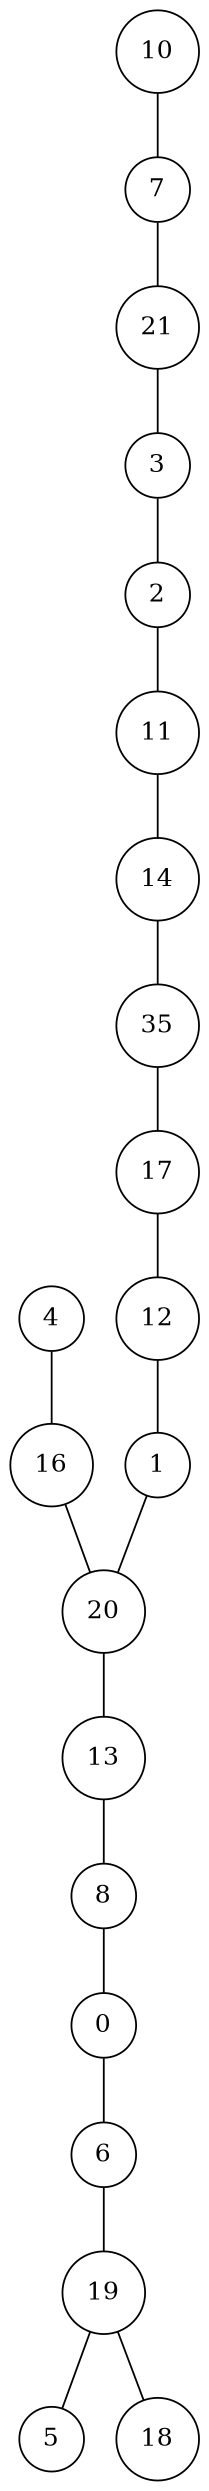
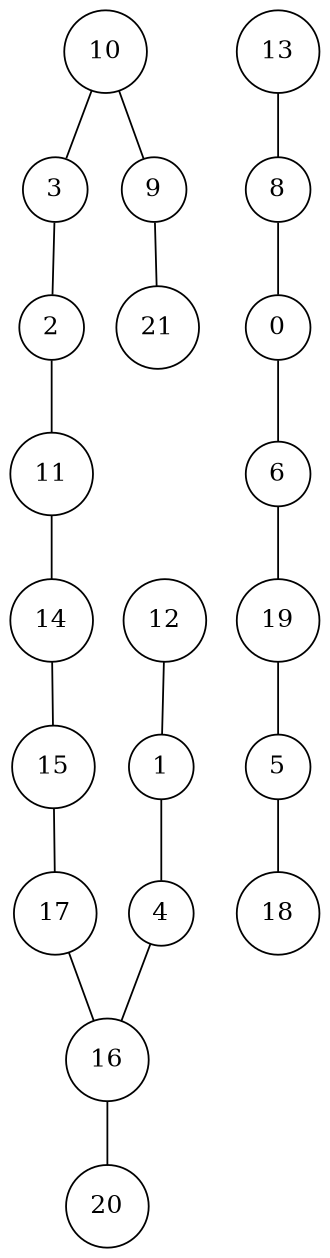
(158, 190) -> (154, 190)
(158, 401) -> (79, 124)
(158, 1026) -> (53, 767)
(158, 1246) -> (81, 987)
(132, 1534) -> (161, 840)
(104, 1685) -> none
(131, 2366) -> (278, 836)
